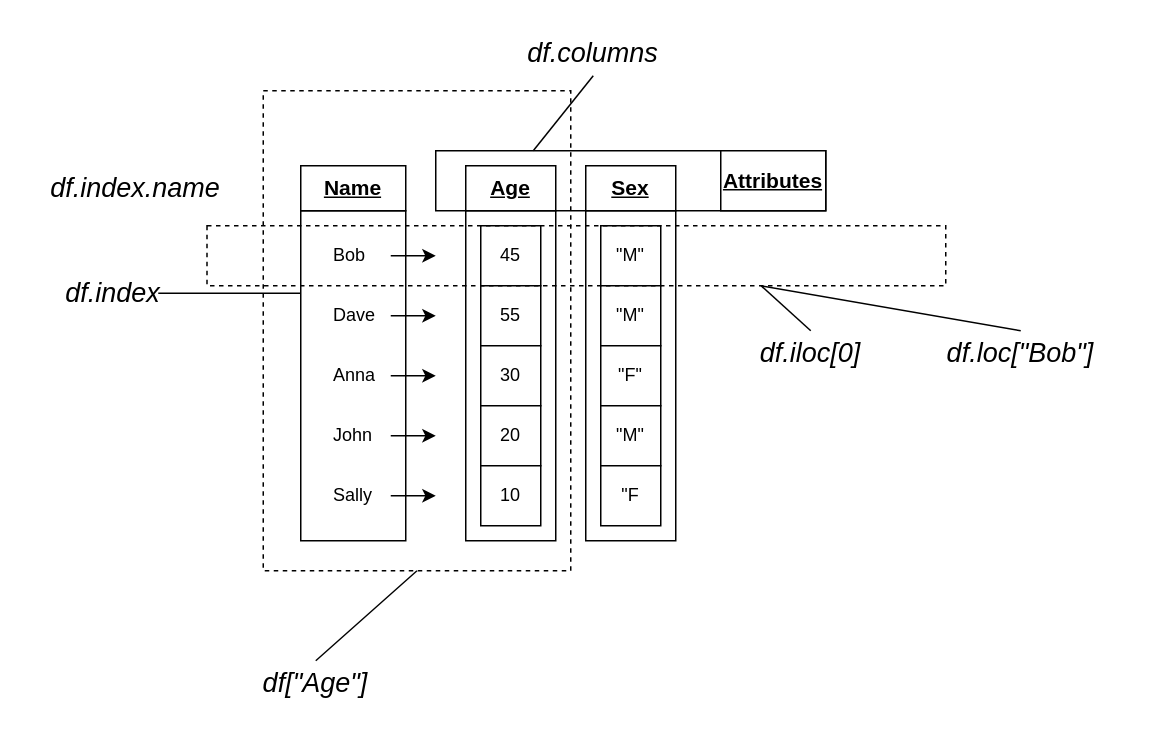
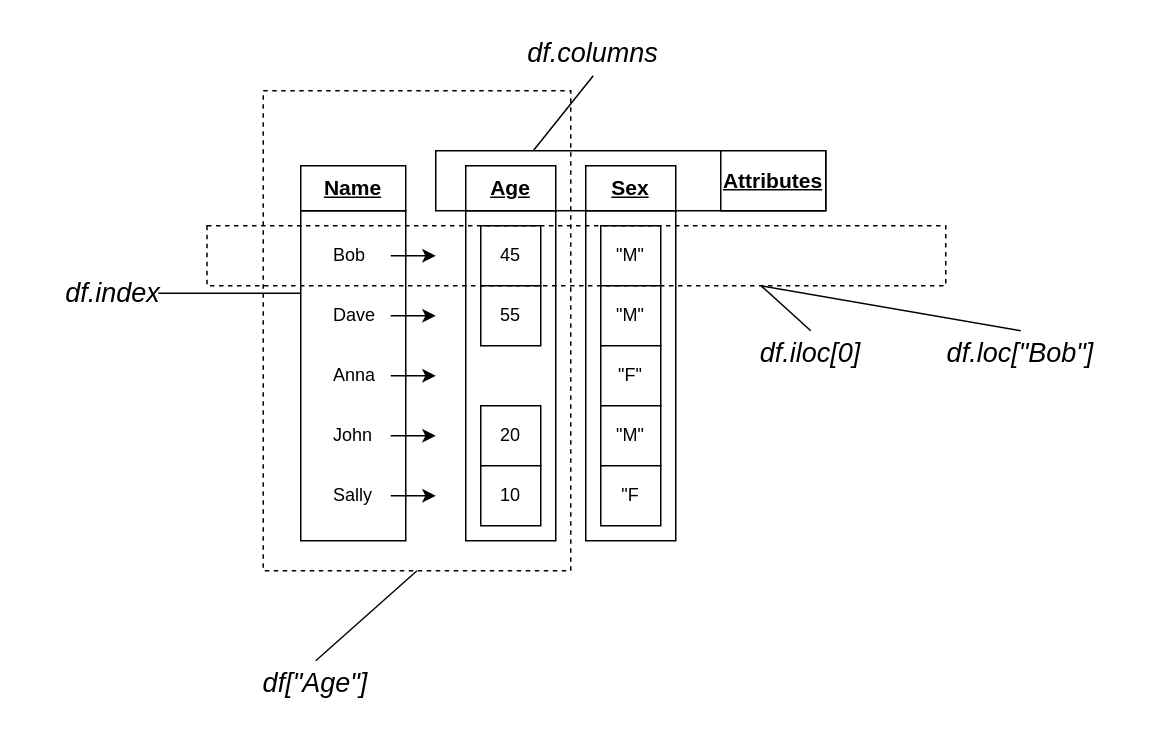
(136, 188) -> none
(511, 376) -> none
